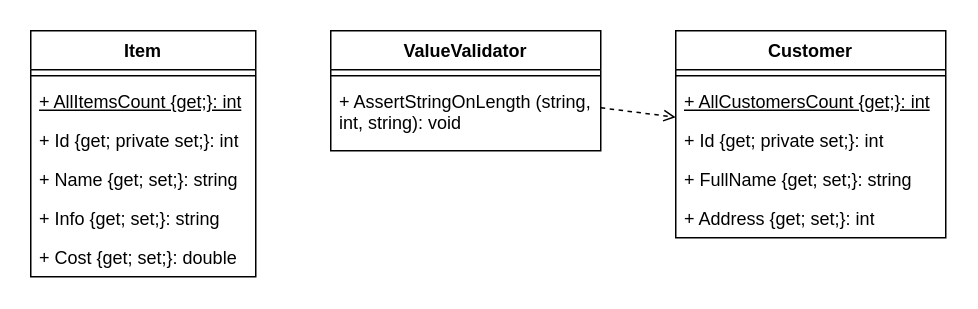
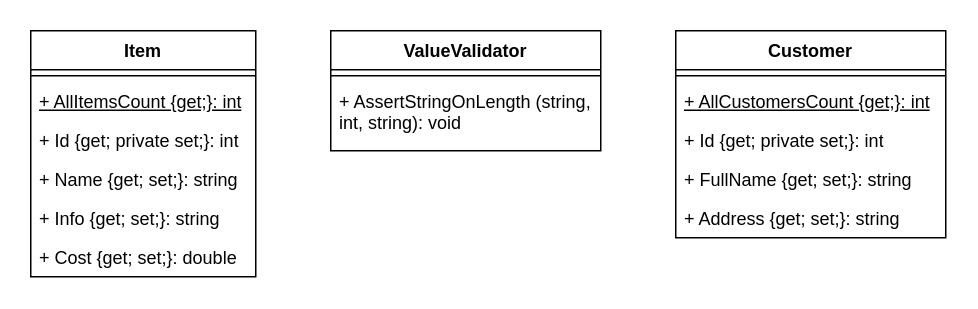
(637, 112) -> none
(797, 220) -> (812, 220)
